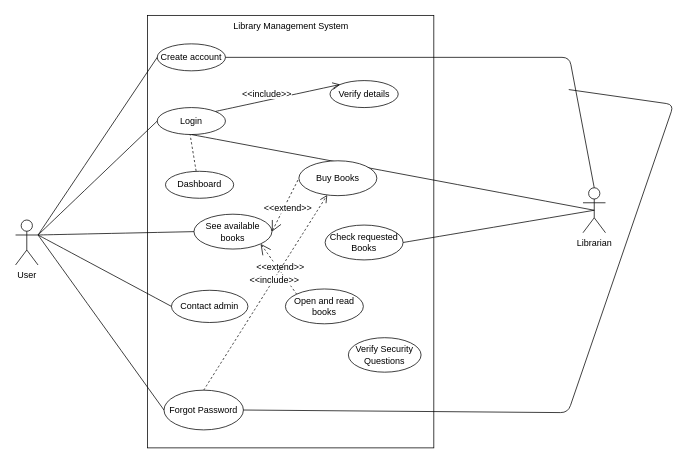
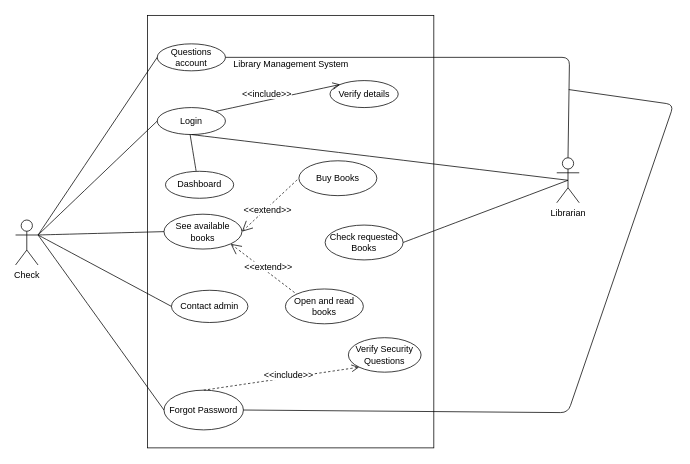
(291, 27) -> (291, 64)
(191, 57) -> (191, 57)
(193, 151) -> (193, 151)
(594, 210) -> (568, 180)
(233, 232) -> (203, 232)
(27, 276) -> (27, 276)
(266, 291) -> (317, 374)
